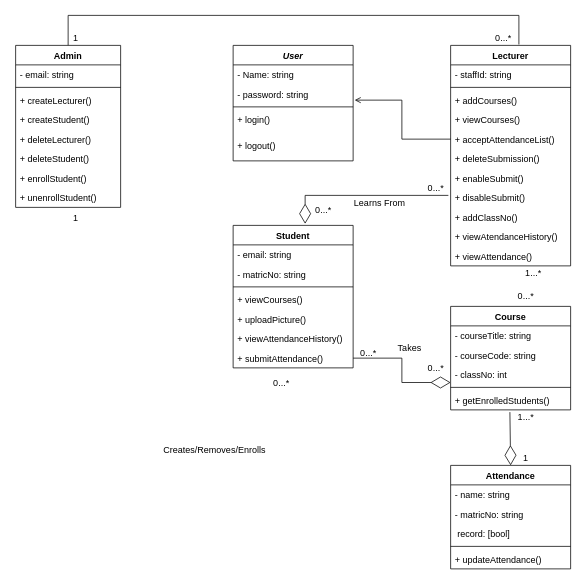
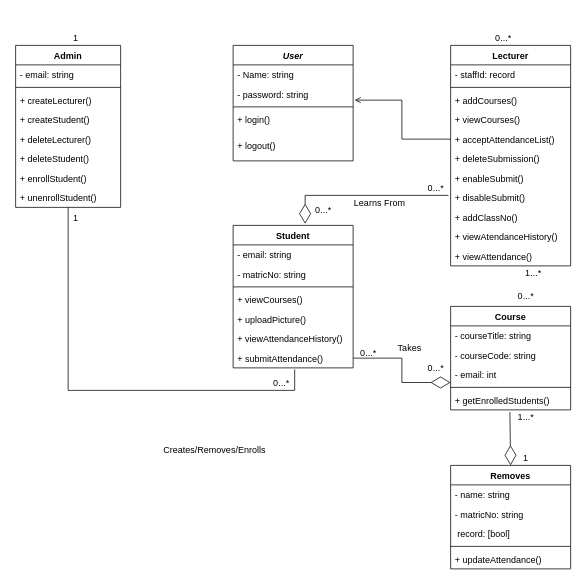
(292, 15) -> none
(493, 75) -> (494, 75)
(484, 375) -> (478, 375)
none -> (101, 390)
(510, 476) -> (510, 476)
